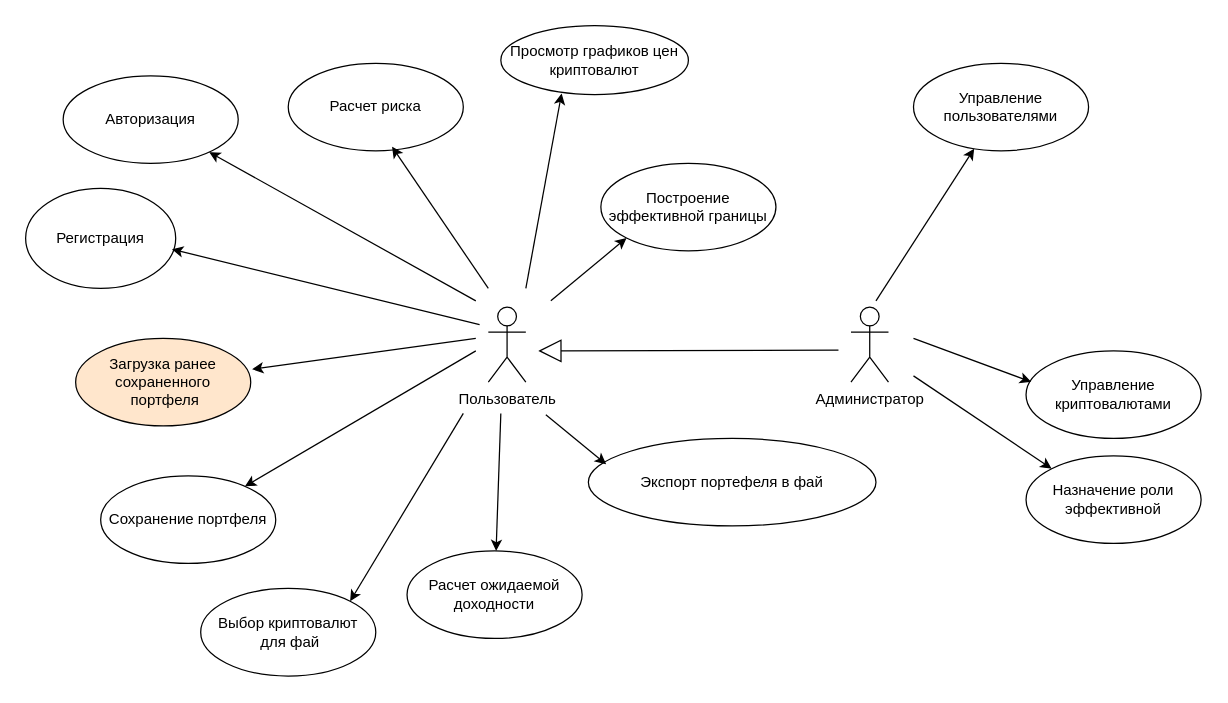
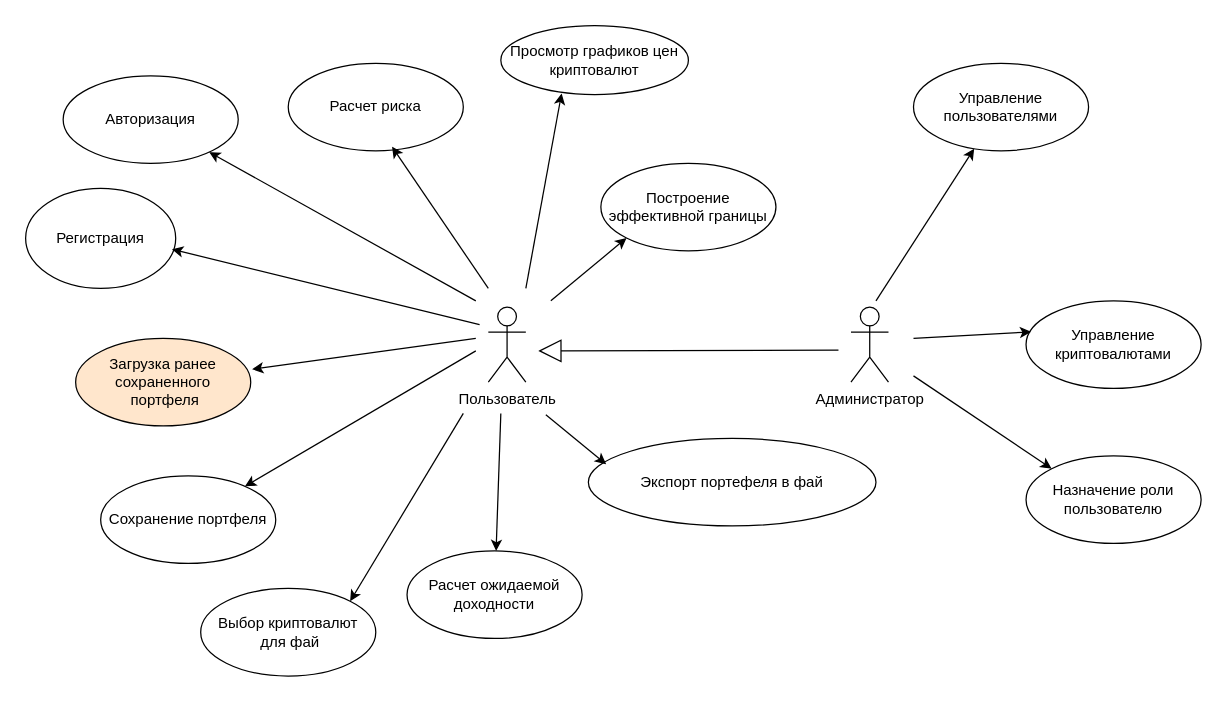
(1113, 394) -> (1113, 344)
(1113, 499) -> (1113, 499)
